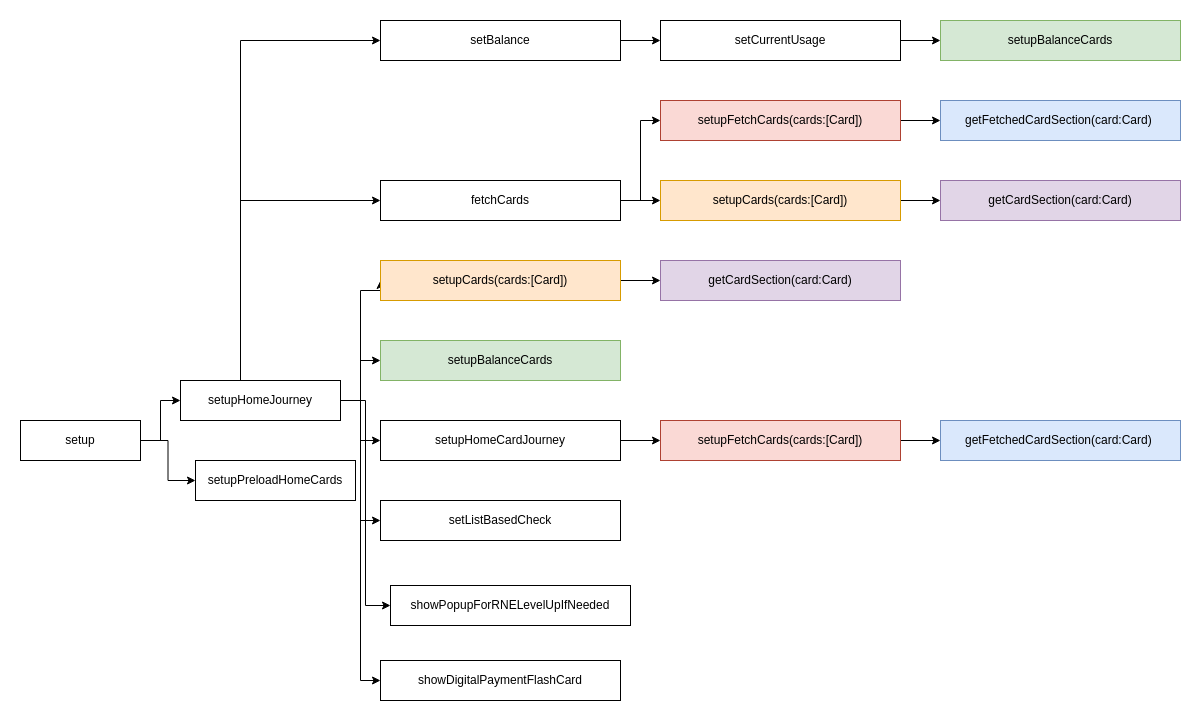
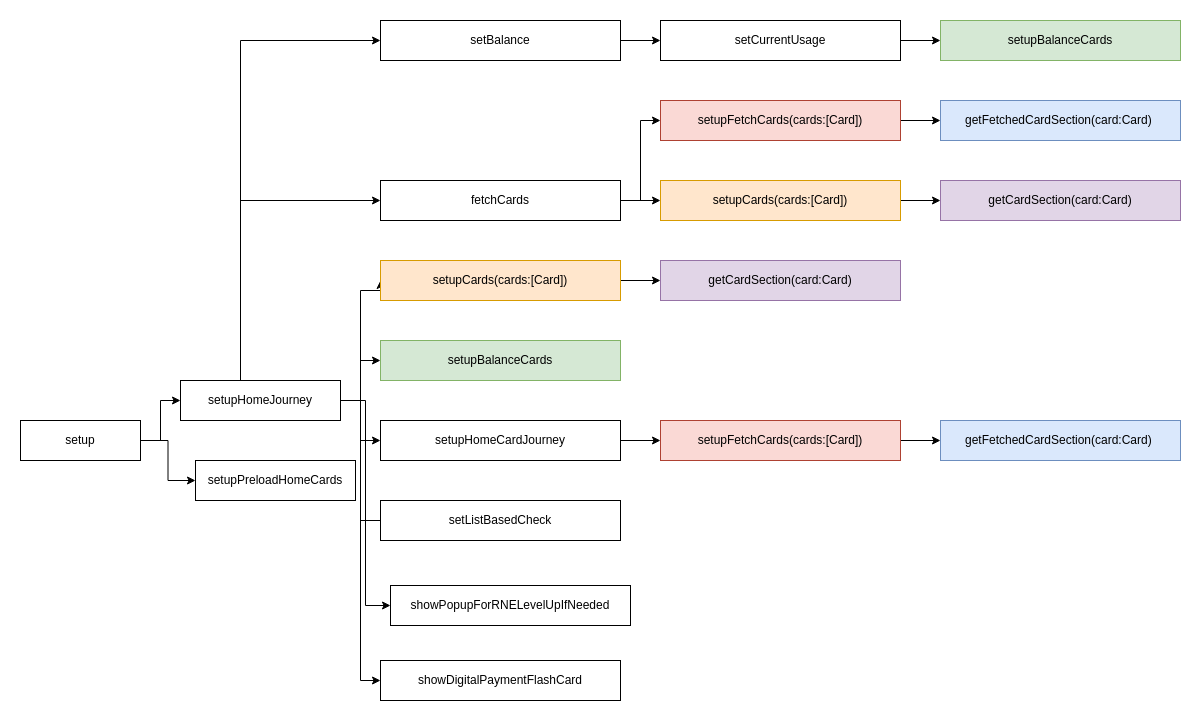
(372, 521) -> (375, 521)
